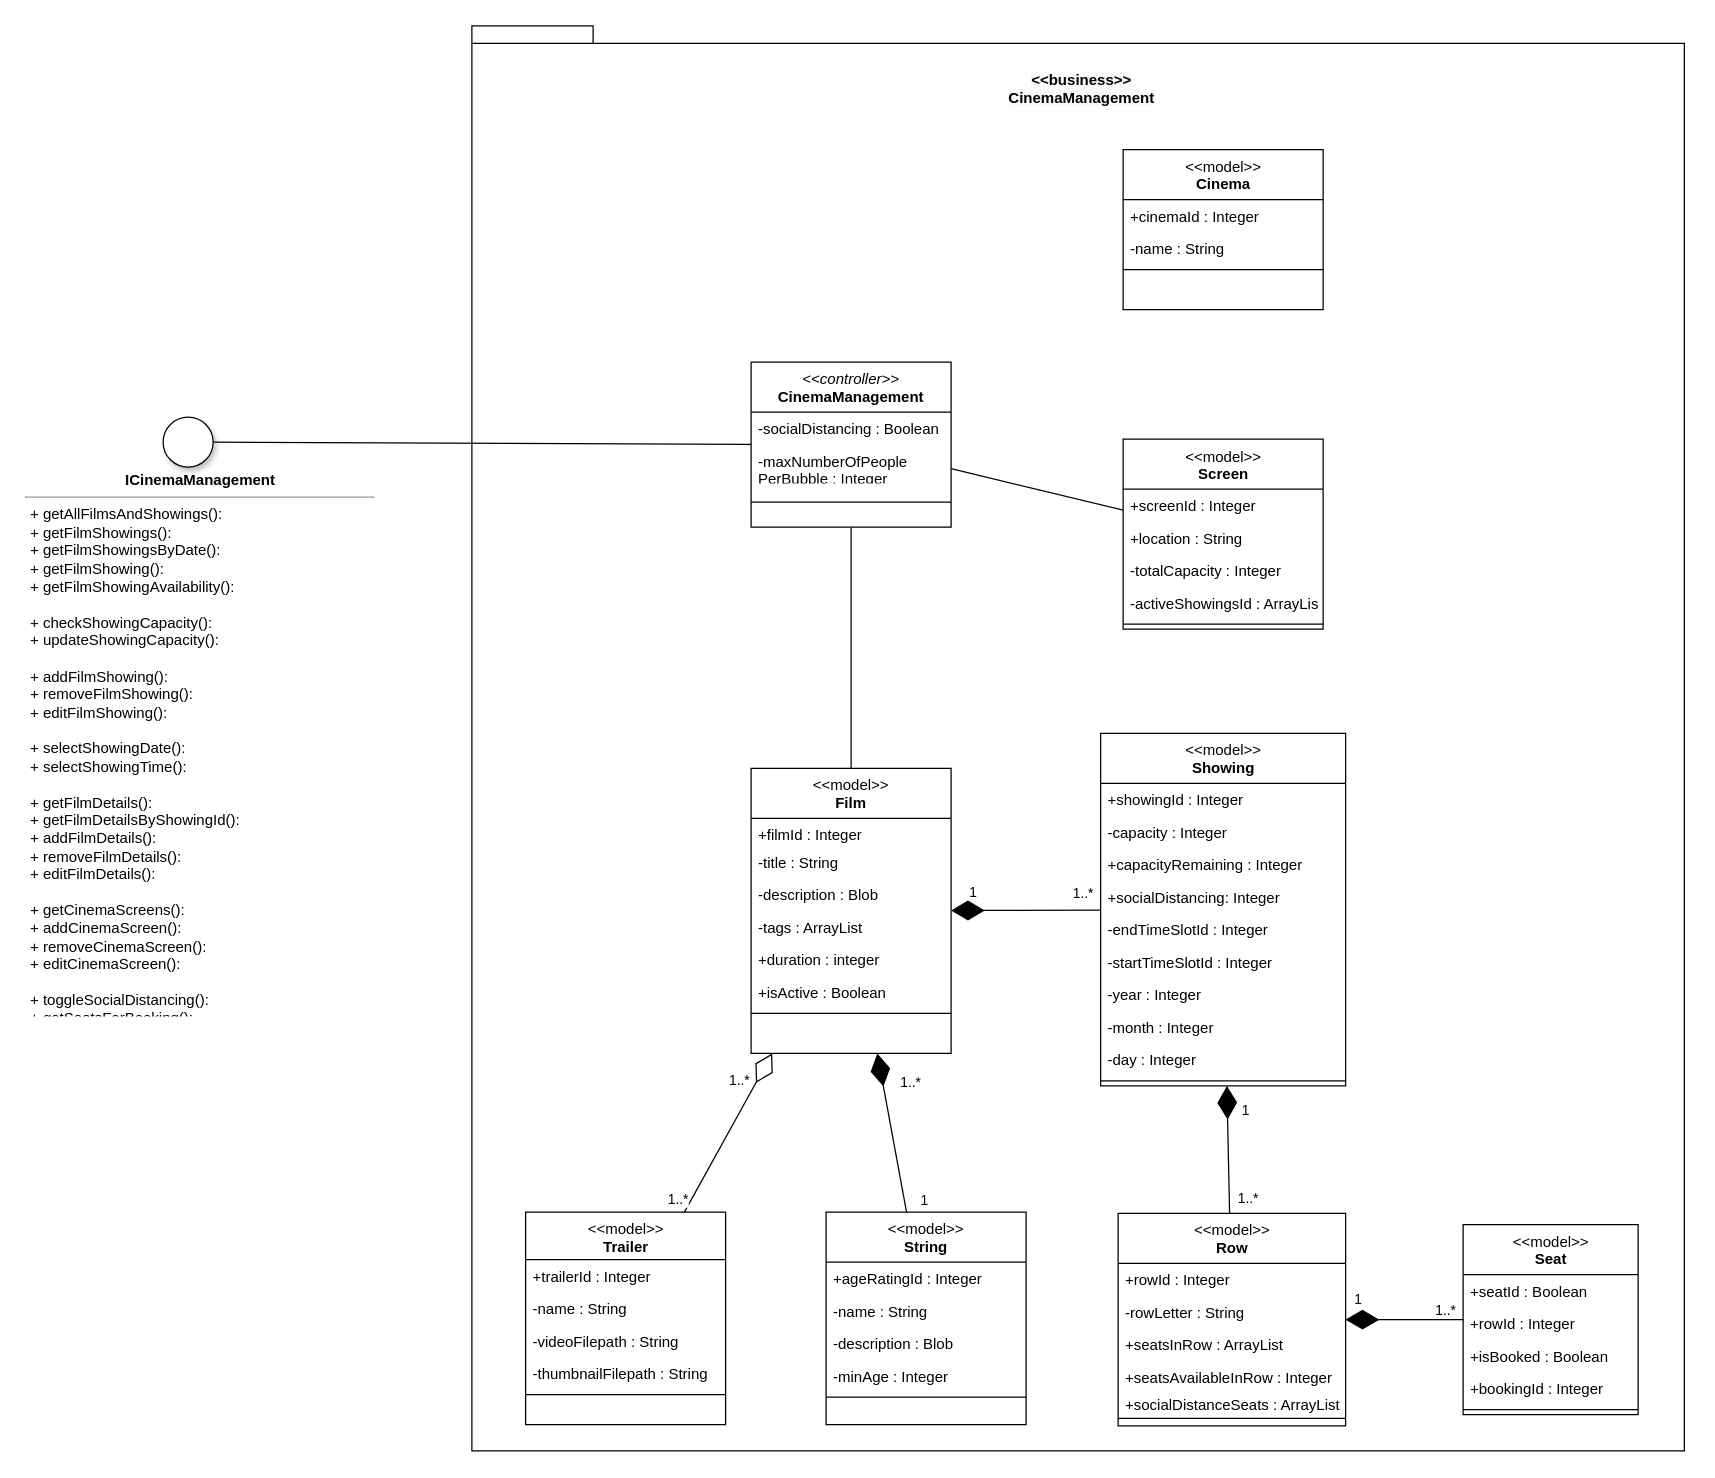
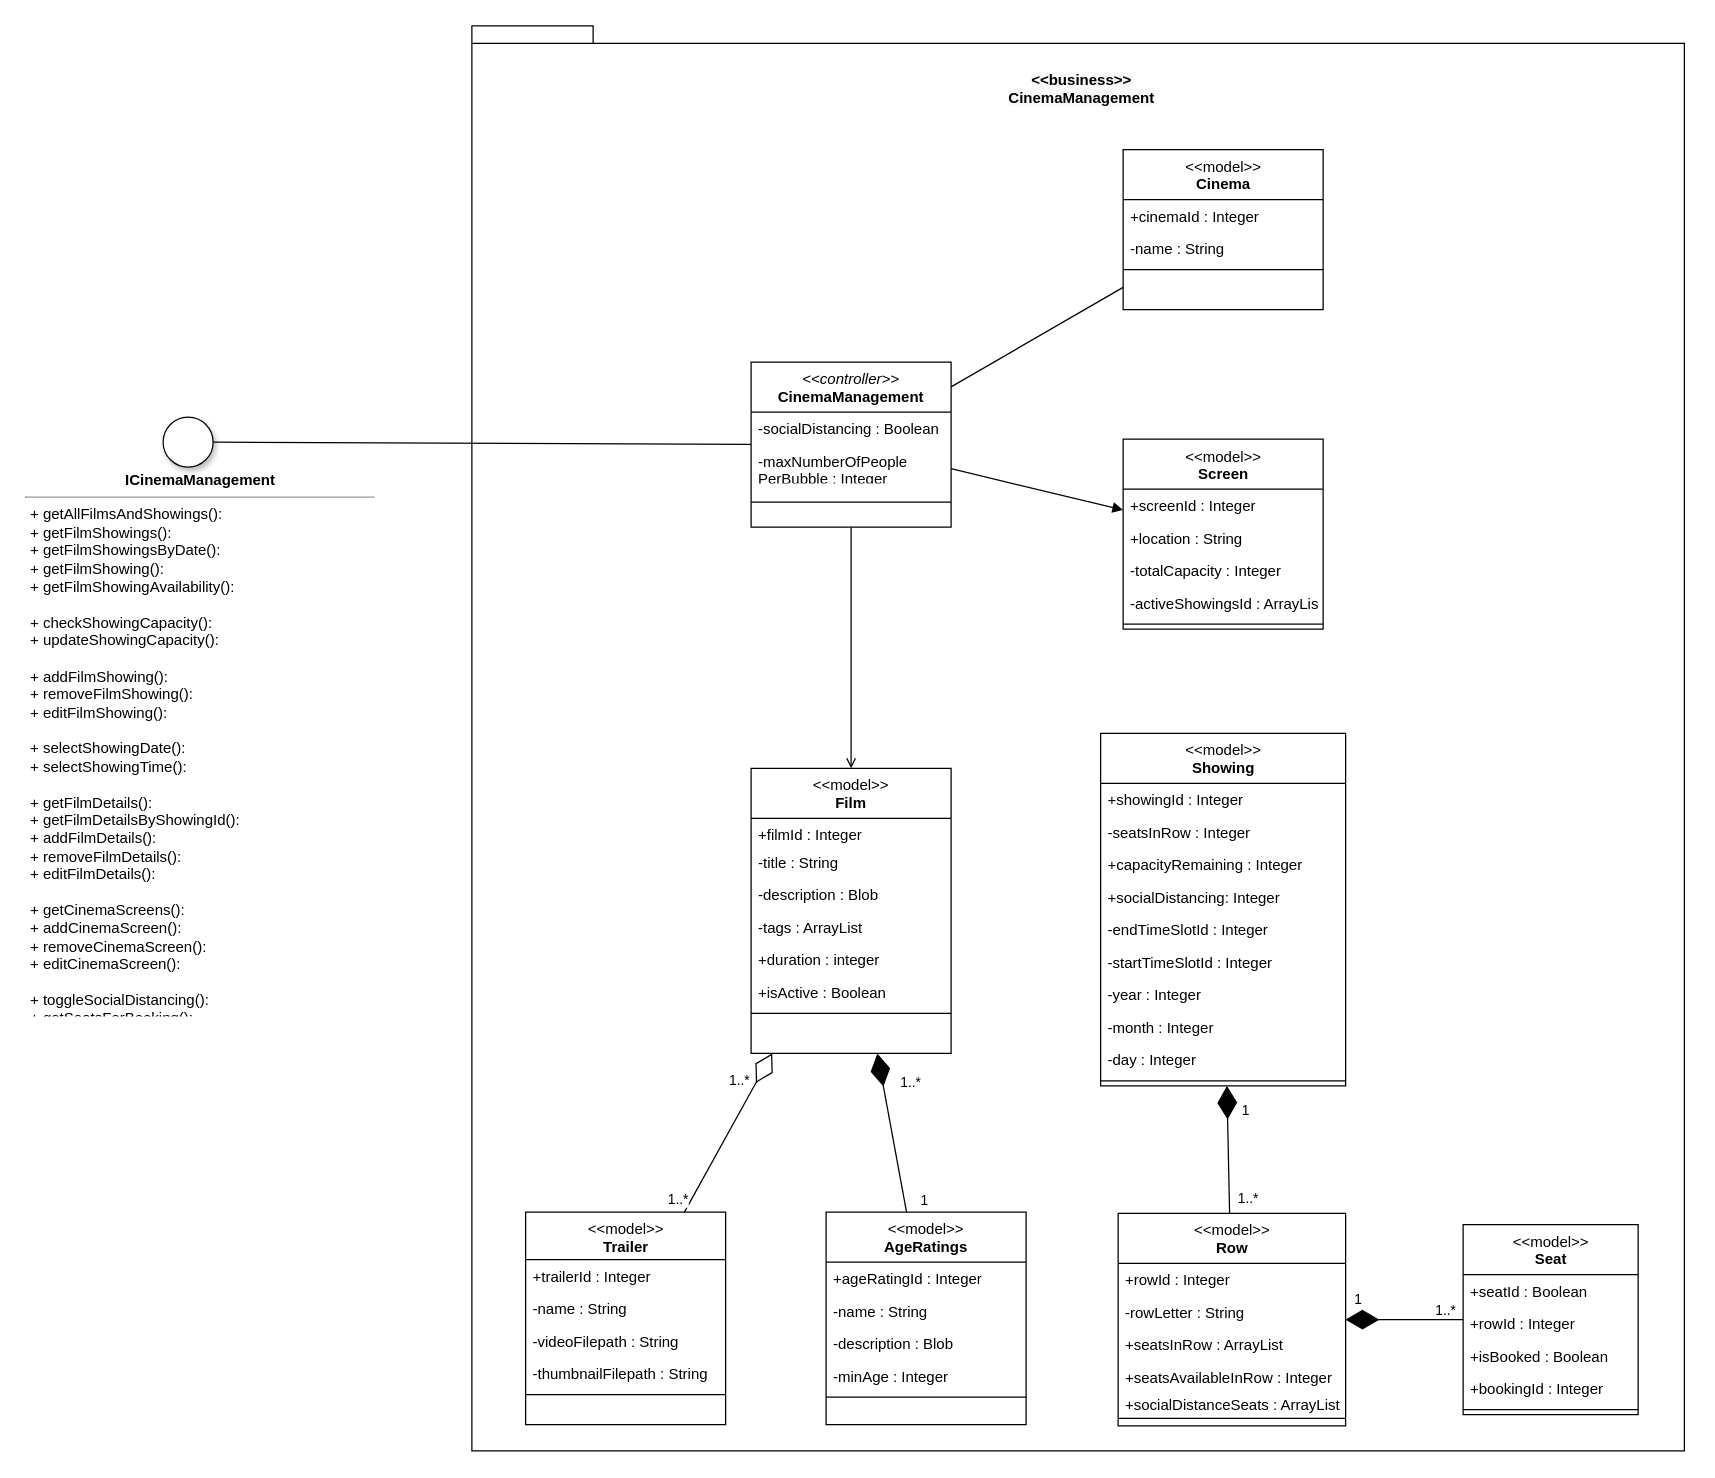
none -> (1036, 337)
(1115, 508) -> (1111, 507)
(851, 763) -> (851, 762)
(1180, 833) -> (1190, 833)
(1041, 910) -> none
(926, 1239) -> (926, 1239)
